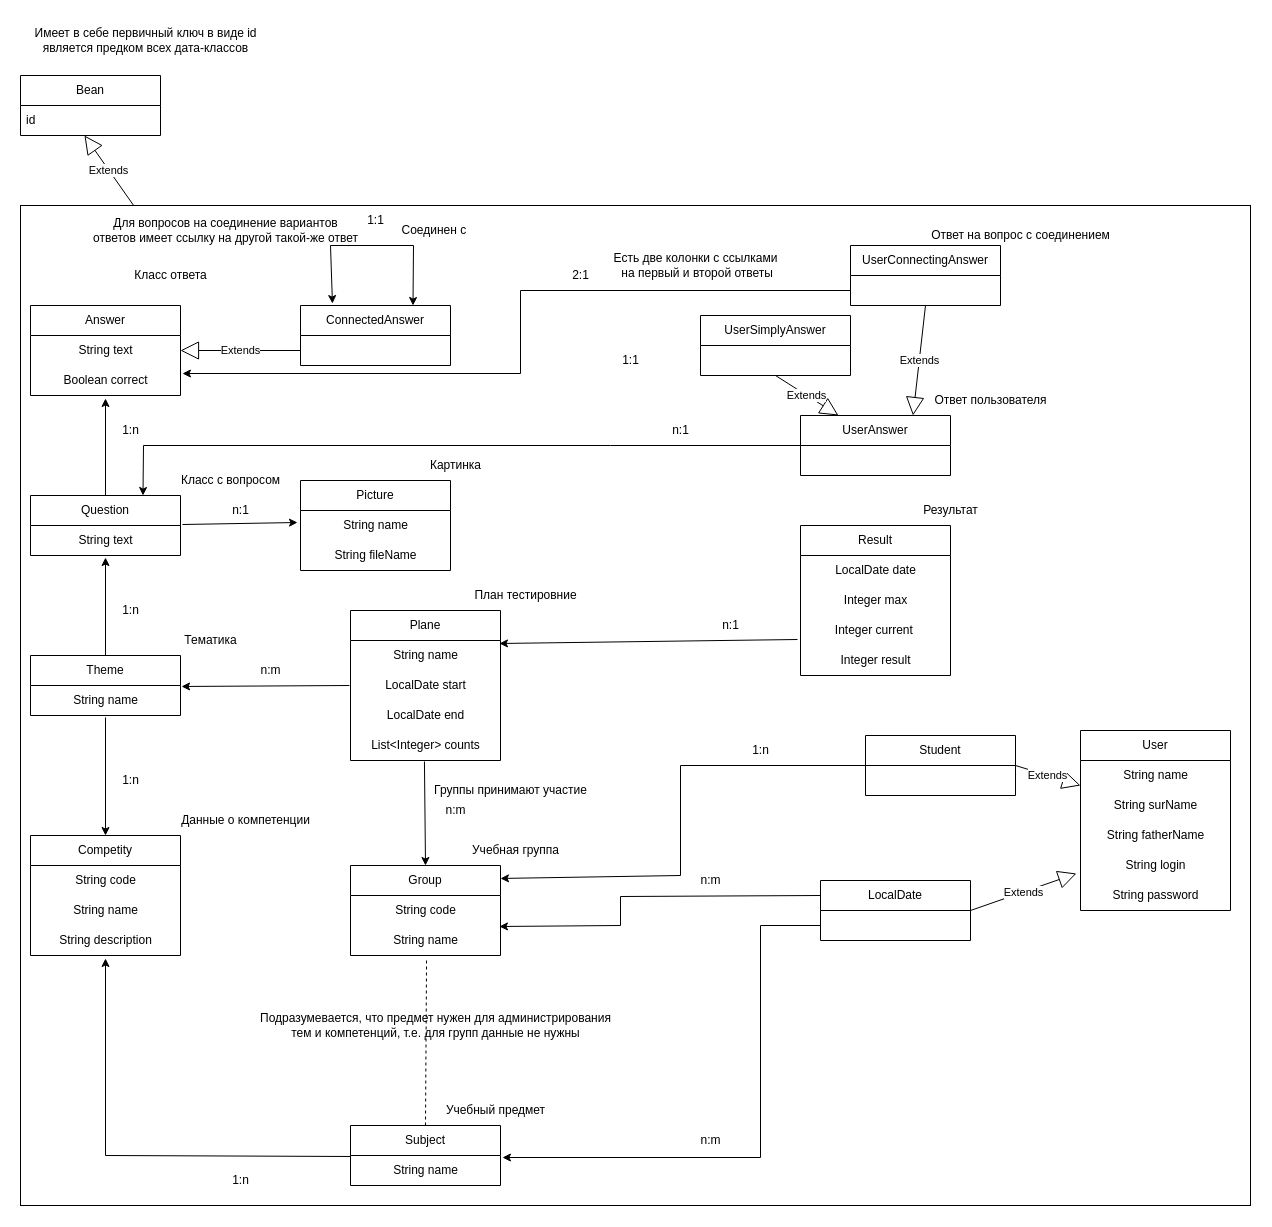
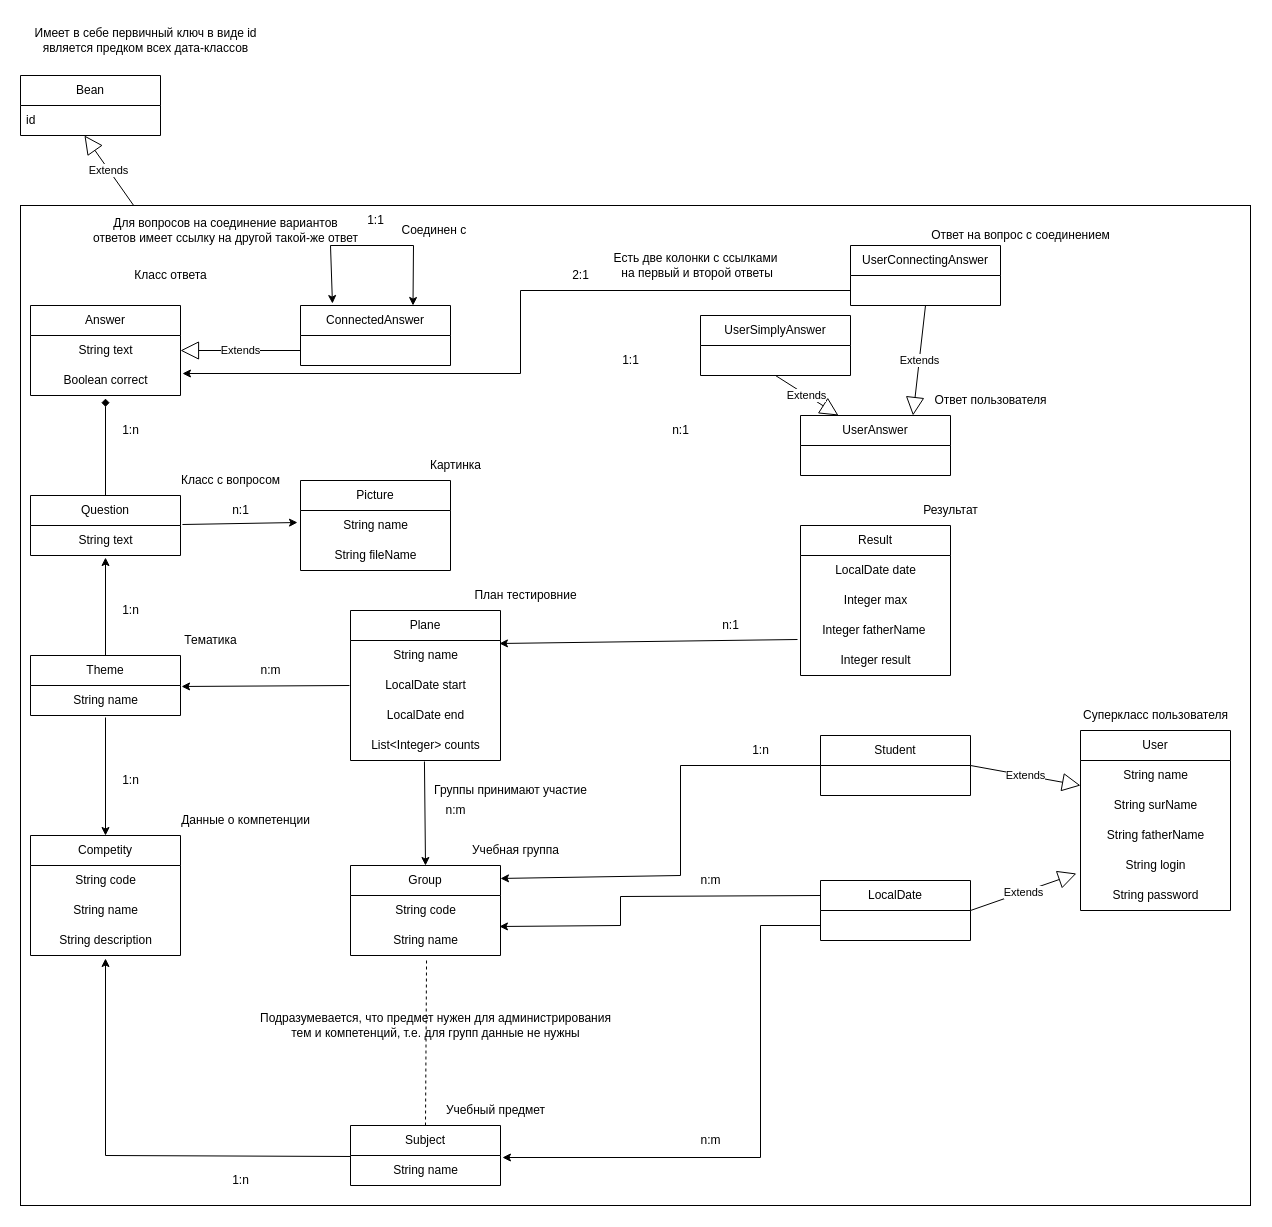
(106, 407) -> (106, 407)
(450, 446) -> none
(876, 631) -> (876, 631)
none -> (1156, 716)
(941, 766) -> (896, 766)
